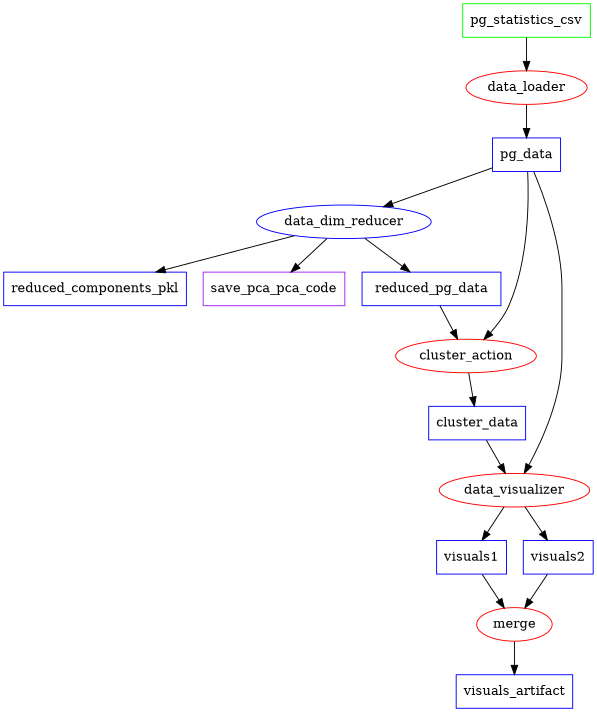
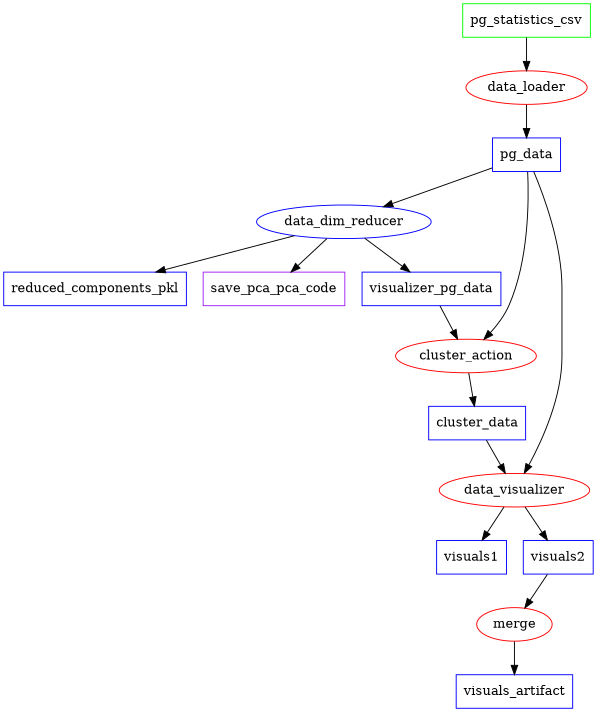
(431, 289) -> (431, 289)
(491, 587) -> none
